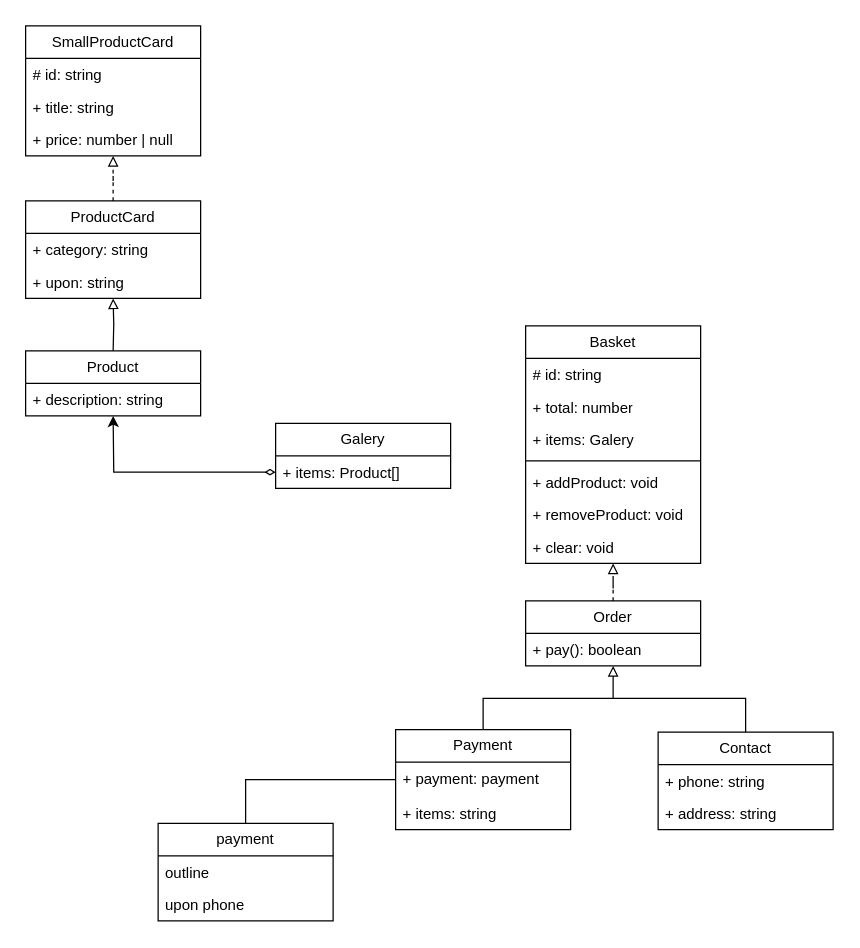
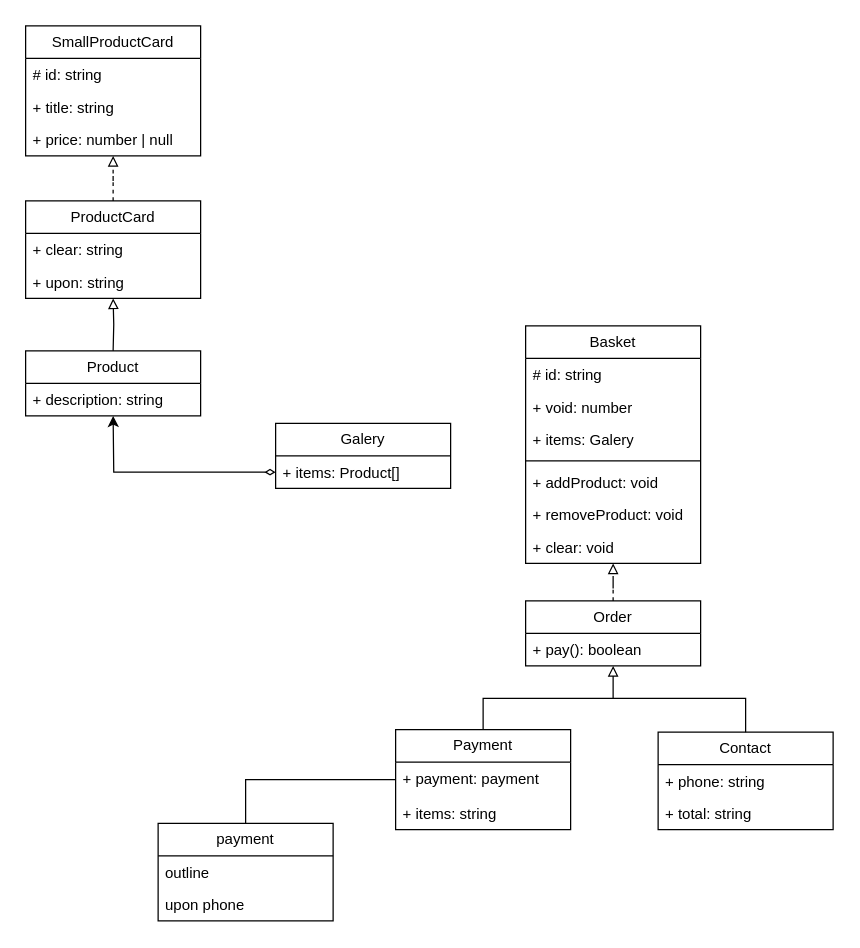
(101, 251) -> (86, 251)
(588, 408) -> (584, 408)
(729, 814) -> (718, 814)
